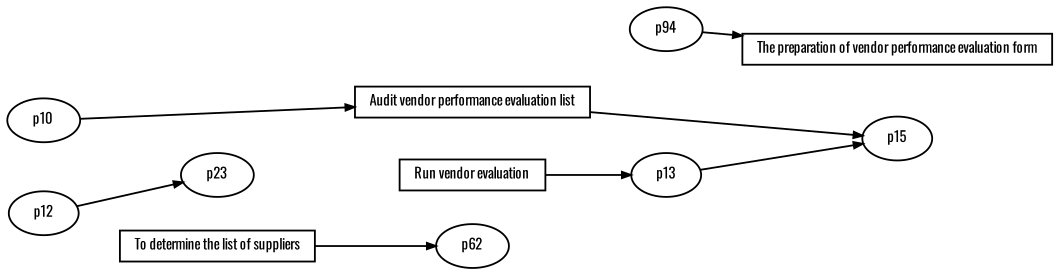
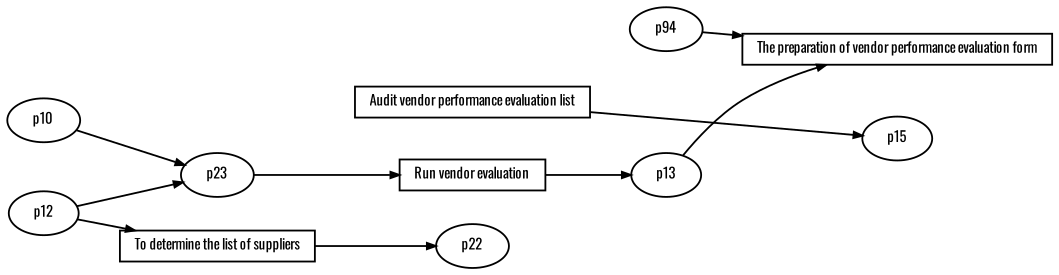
(213, 113) -> (126, 146)
(777, 158) -> (743, 100)
none -> (322, 175)
none -> (102, 224)
(473, 246) -> (473, 246)
